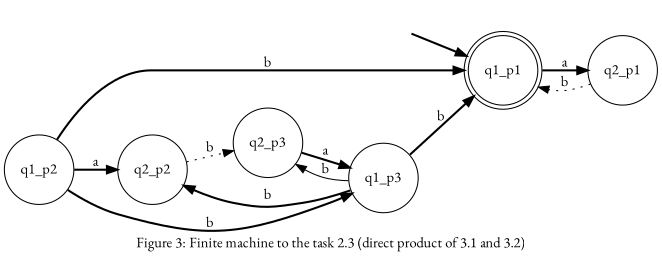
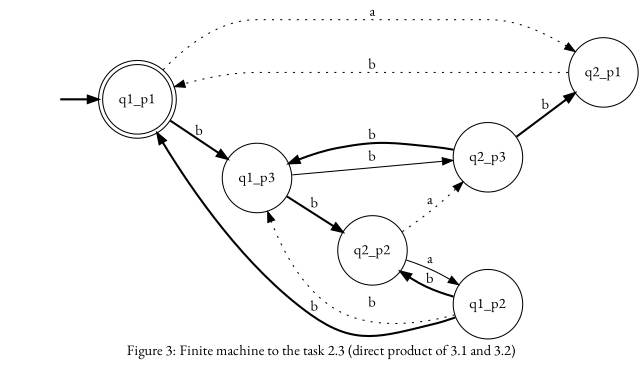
(560, 70) -> (360, 20)
none -> (541, 118)
(438, 129) -> (194, 137)
(210, 147) -> (430, 200)
(326, 151) -> (372, 135)
(96, 162) -> (430, 279)
(204, 231) -> (341, 312)
none -> (429, 268)
